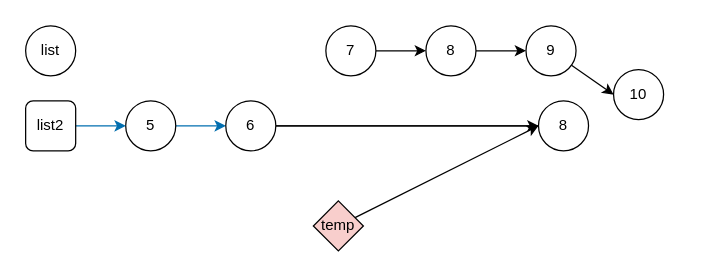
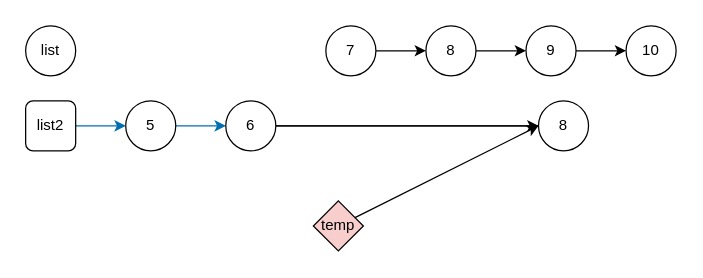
(638, 94) -> (651, 51)
